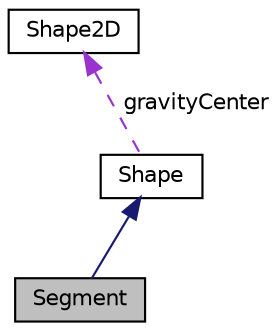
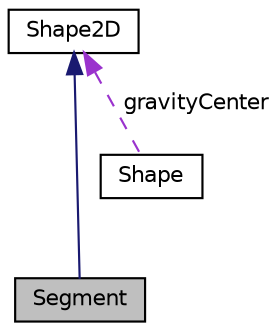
(110, 248) -> (77, 177)
